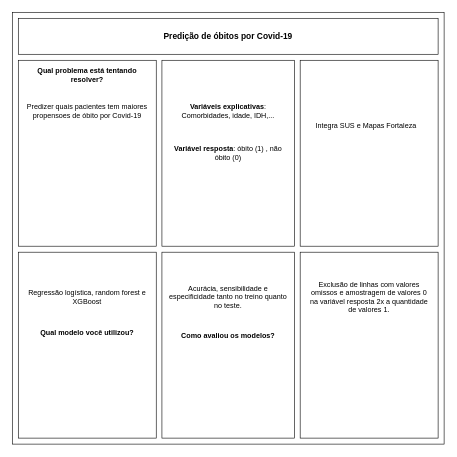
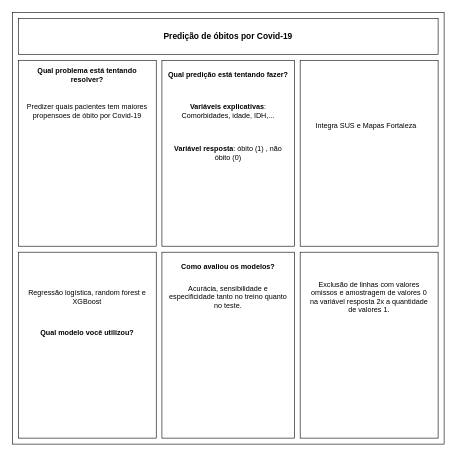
none -> (228, 75)
(228, 336) -> (228, 267)
